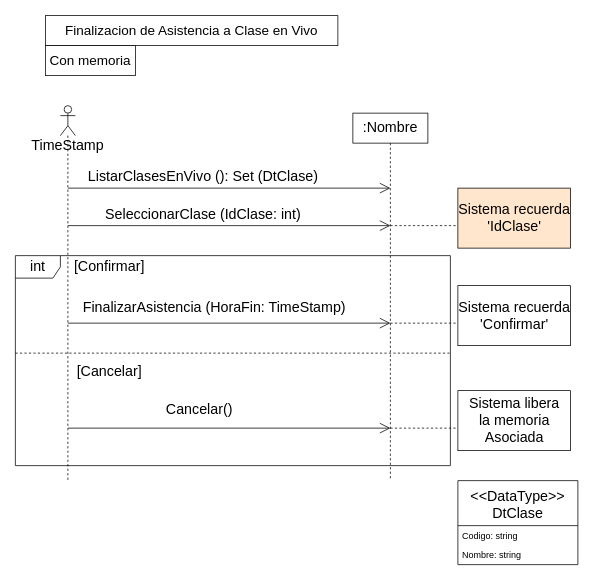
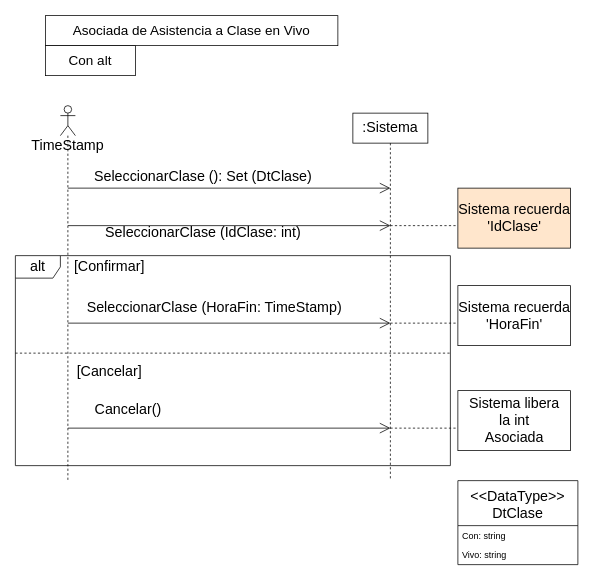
(192, 30) -> (192, 30)
(90, 60) -> (90, 60)
(390, 128) -> (390, 128)
(203, 177) -> (203, 177)
(203, 214) -> (203, 233)
(38, 267) -> (38, 267)
(215, 308) -> (215, 308)
(515, 315) -> (515, 315)
(199, 409) -> (128, 409)
(515, 420) -> (515, 420)
(493, 536) -> (486, 536)
(494, 555) -> (488, 555)
